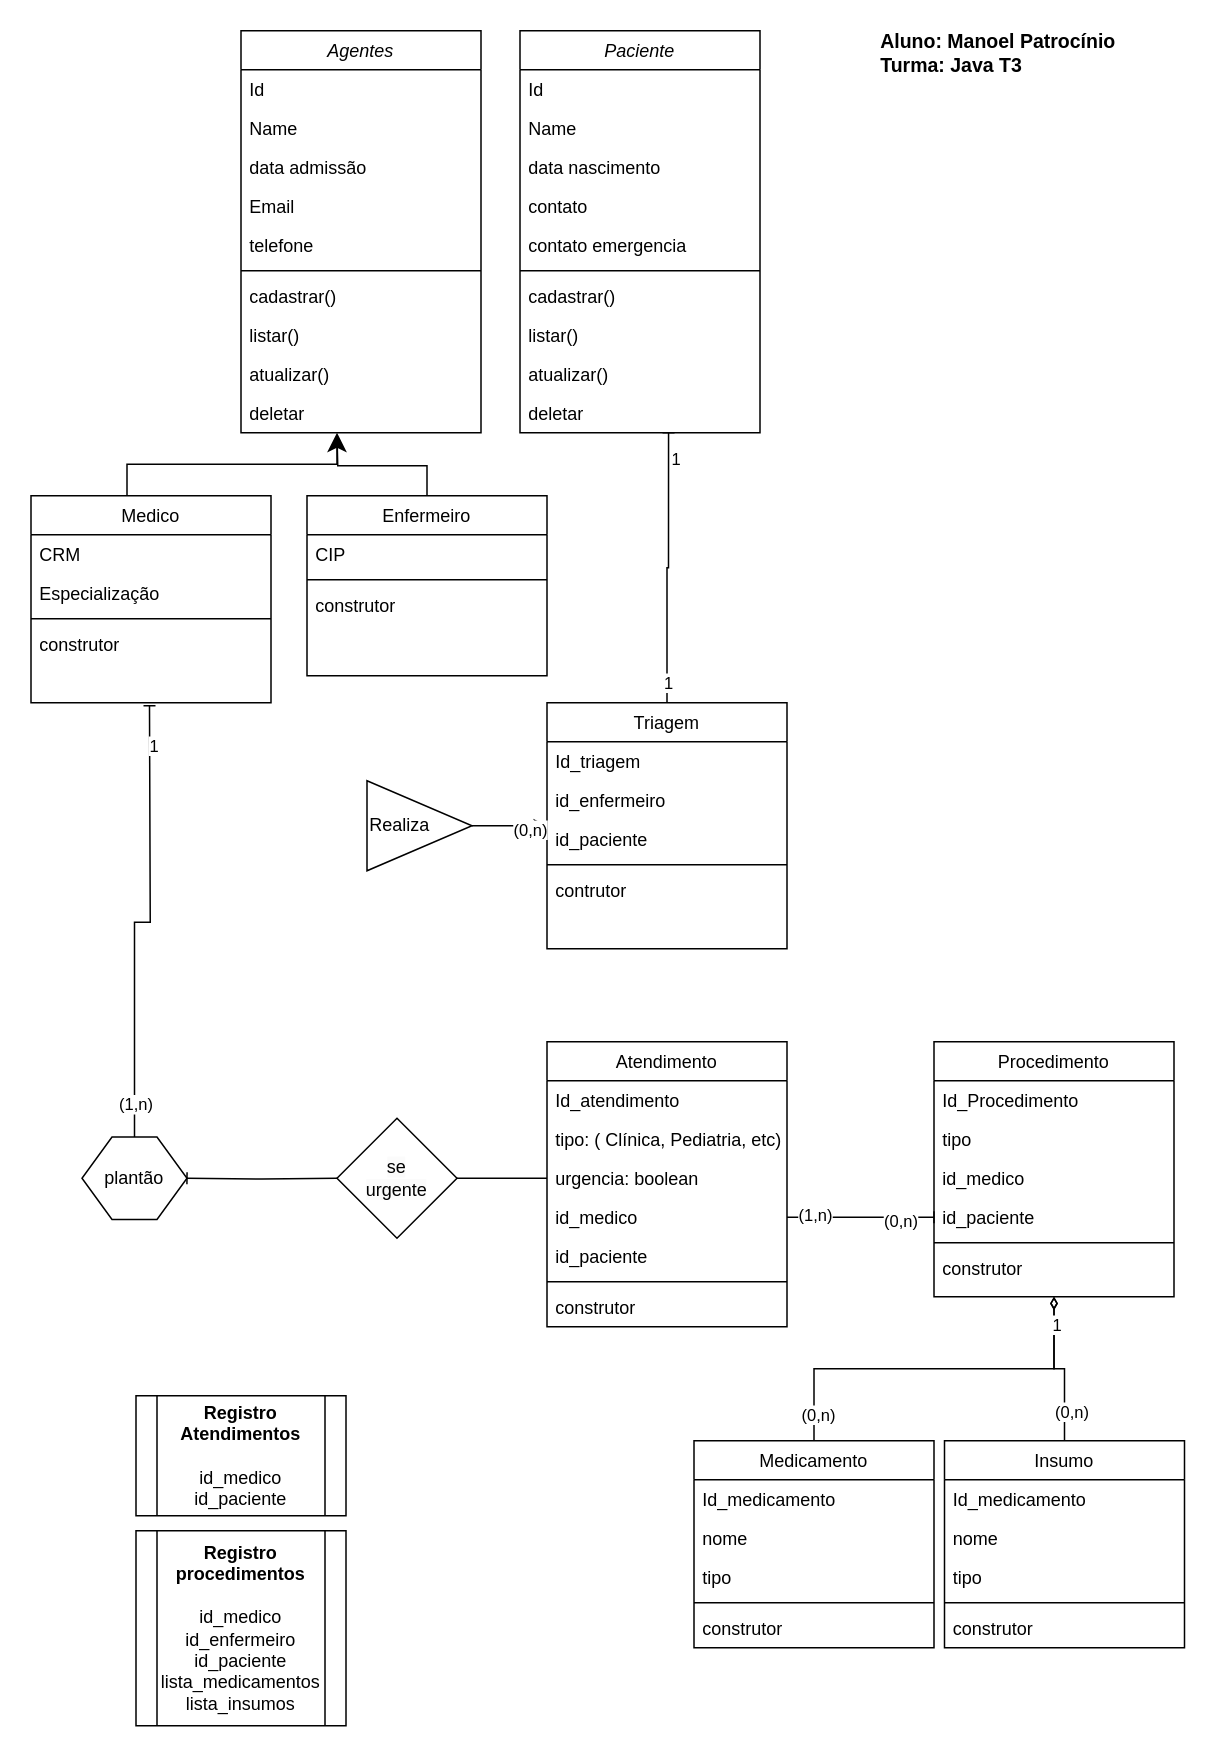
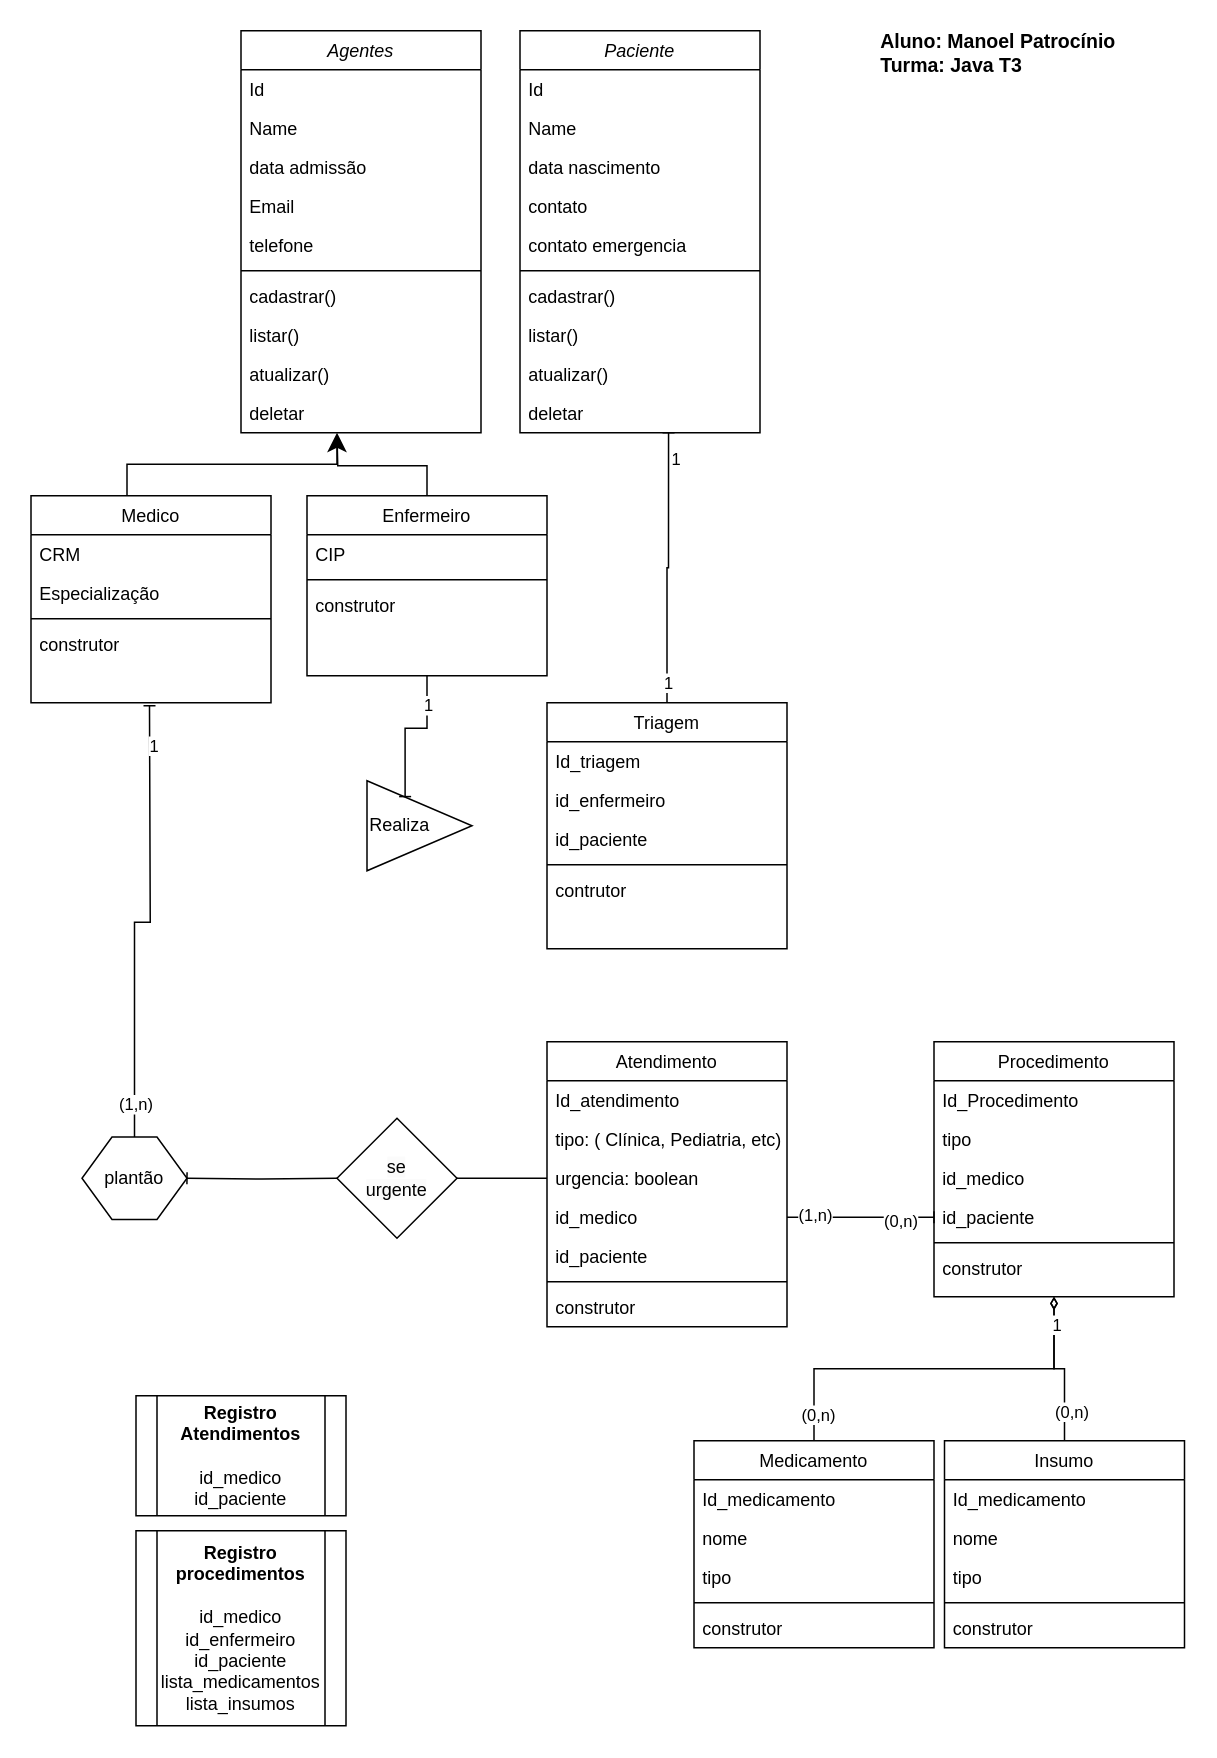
none -> (407, 728)
(504, 826) -> none
